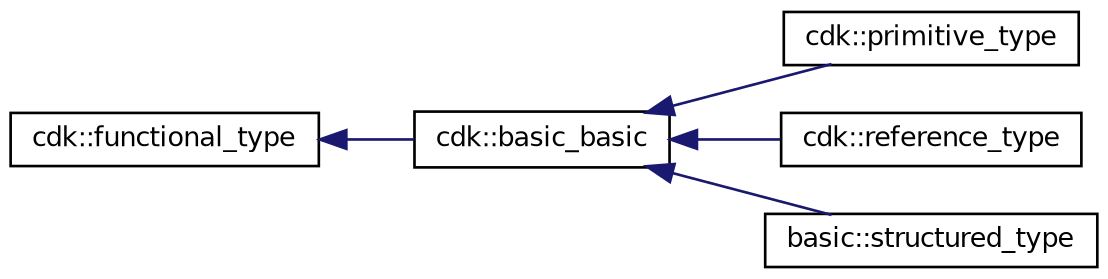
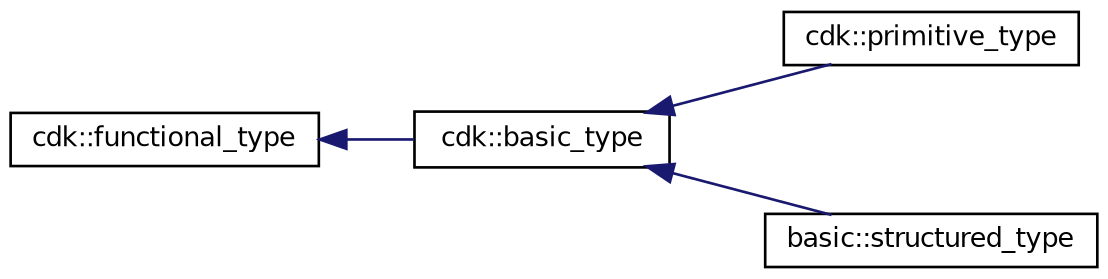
(542, 139) -> (542, 139)
(931, 139) -> none
